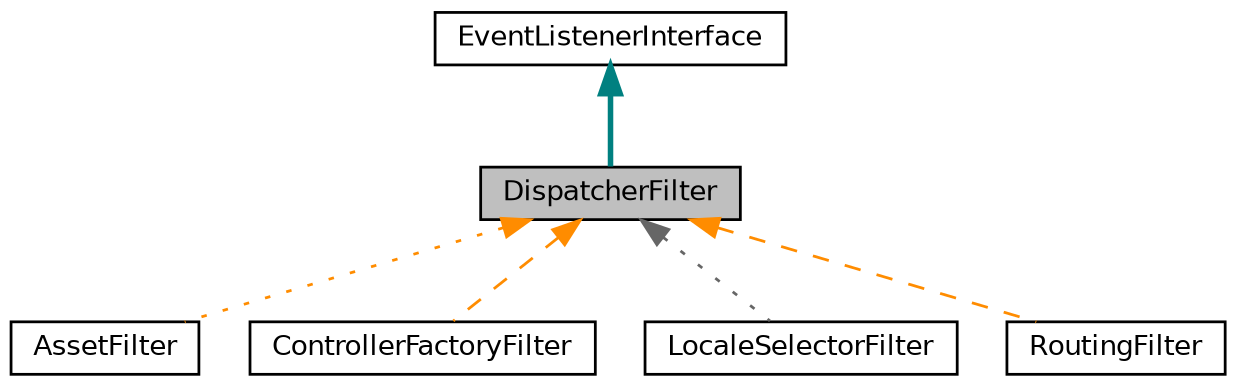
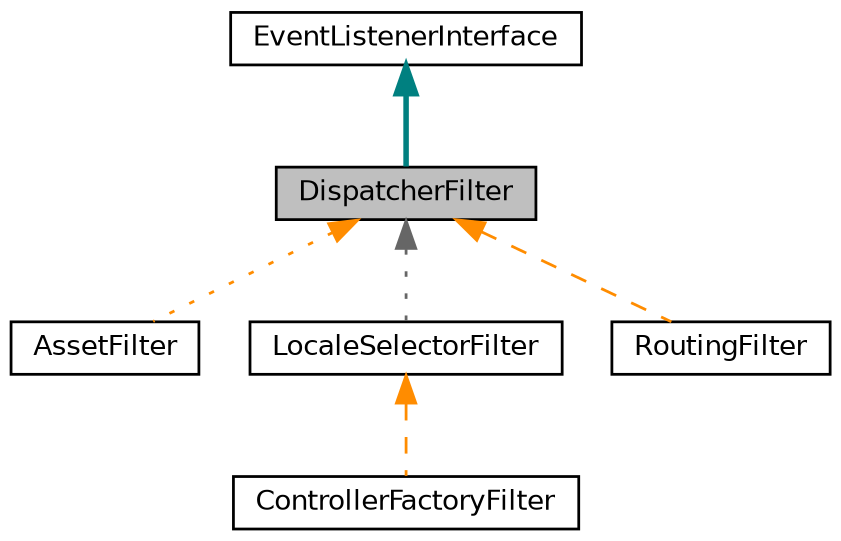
(506, 279) -> (406, 440)
